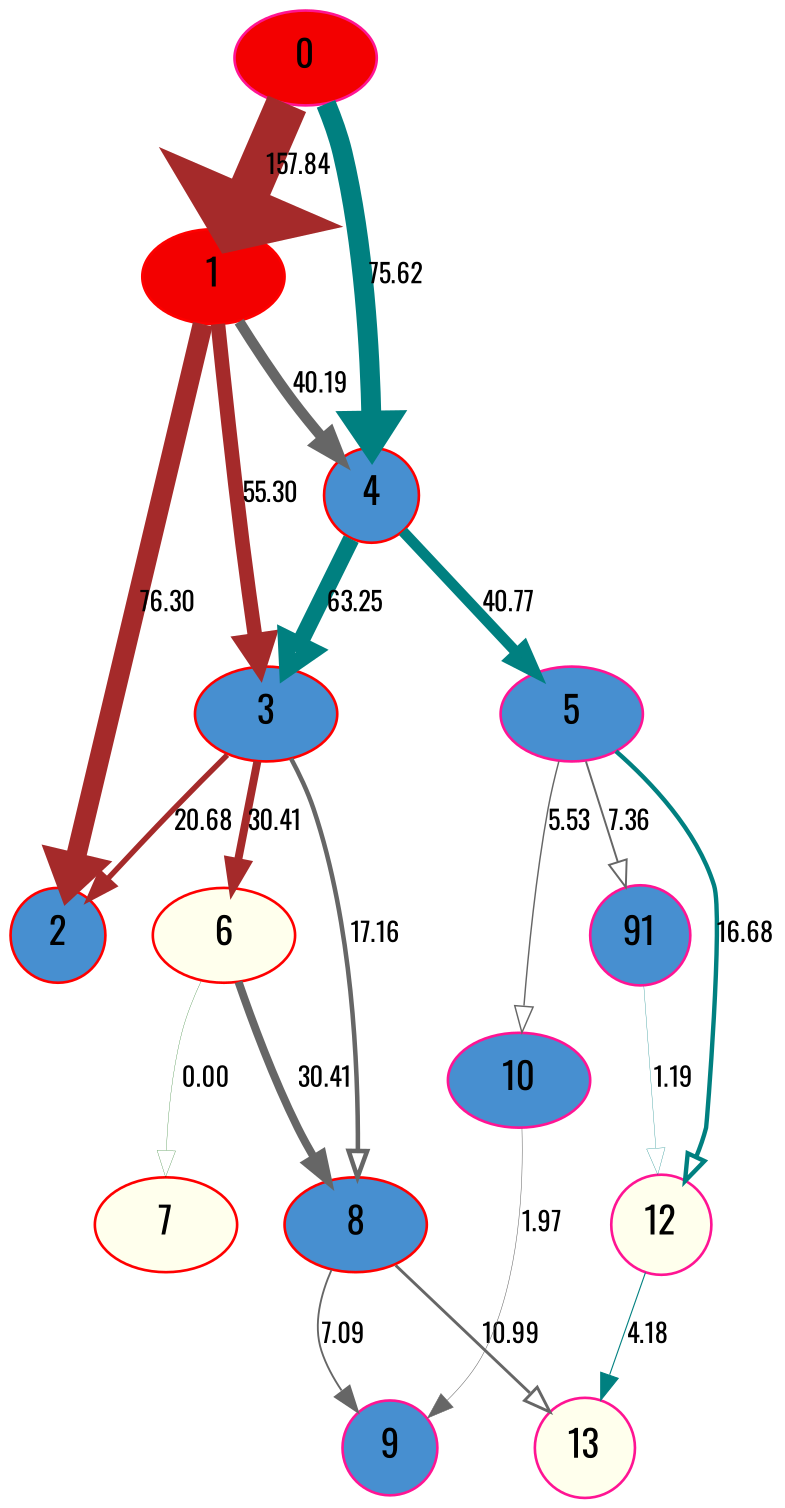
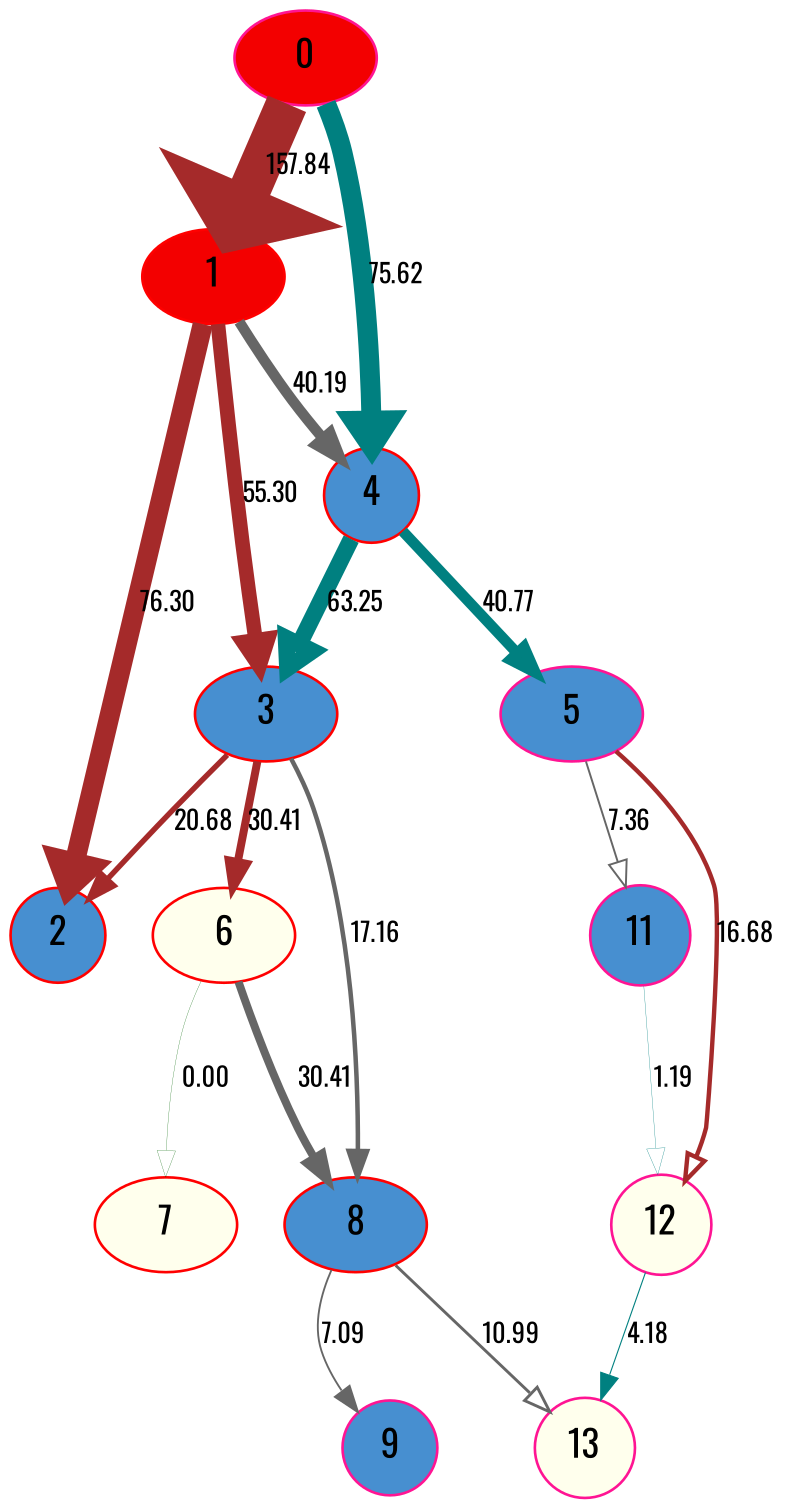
(640, 935) -> (640, 935)
(717, 938) -> (717, 938)
(345, 950) -> (345, 950)
(519, 1080) -> none
